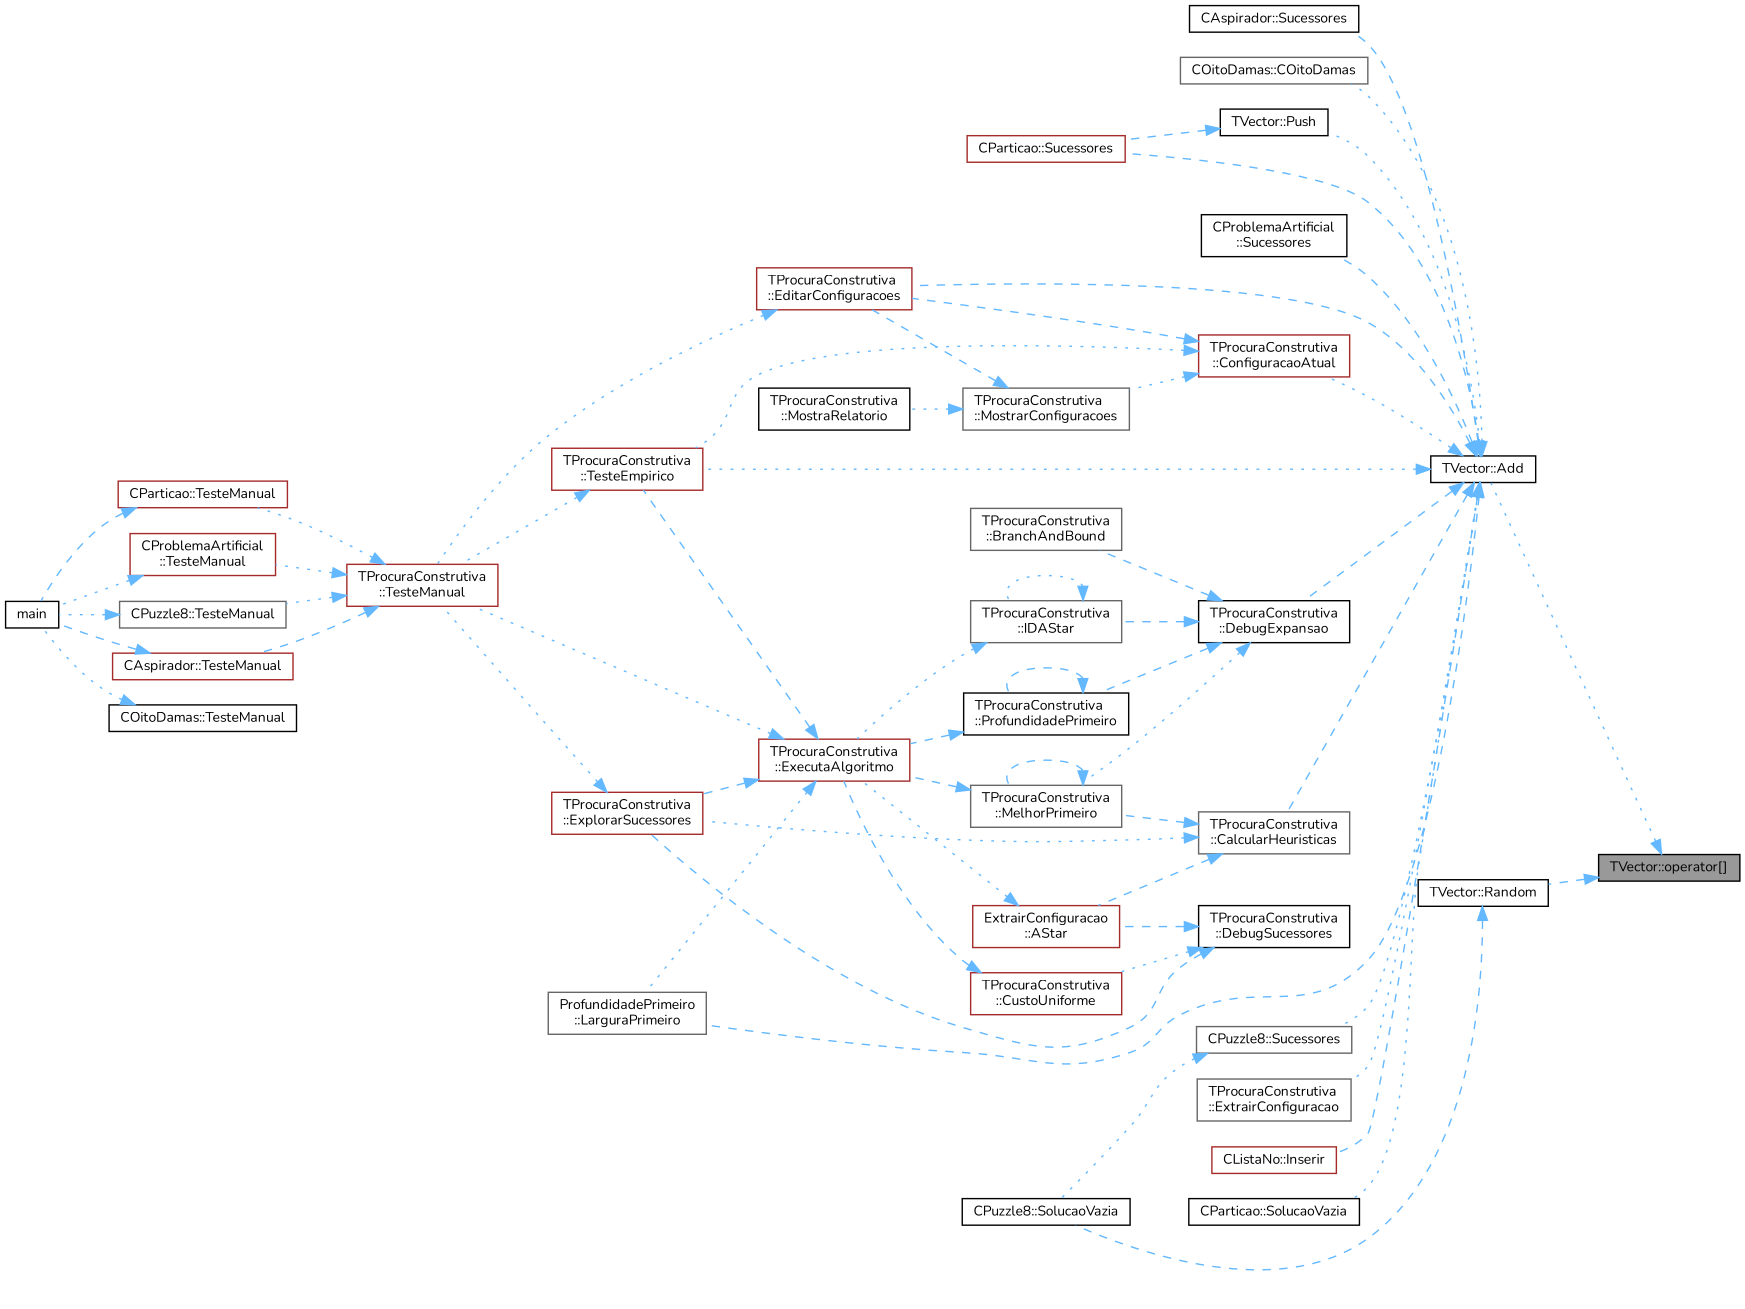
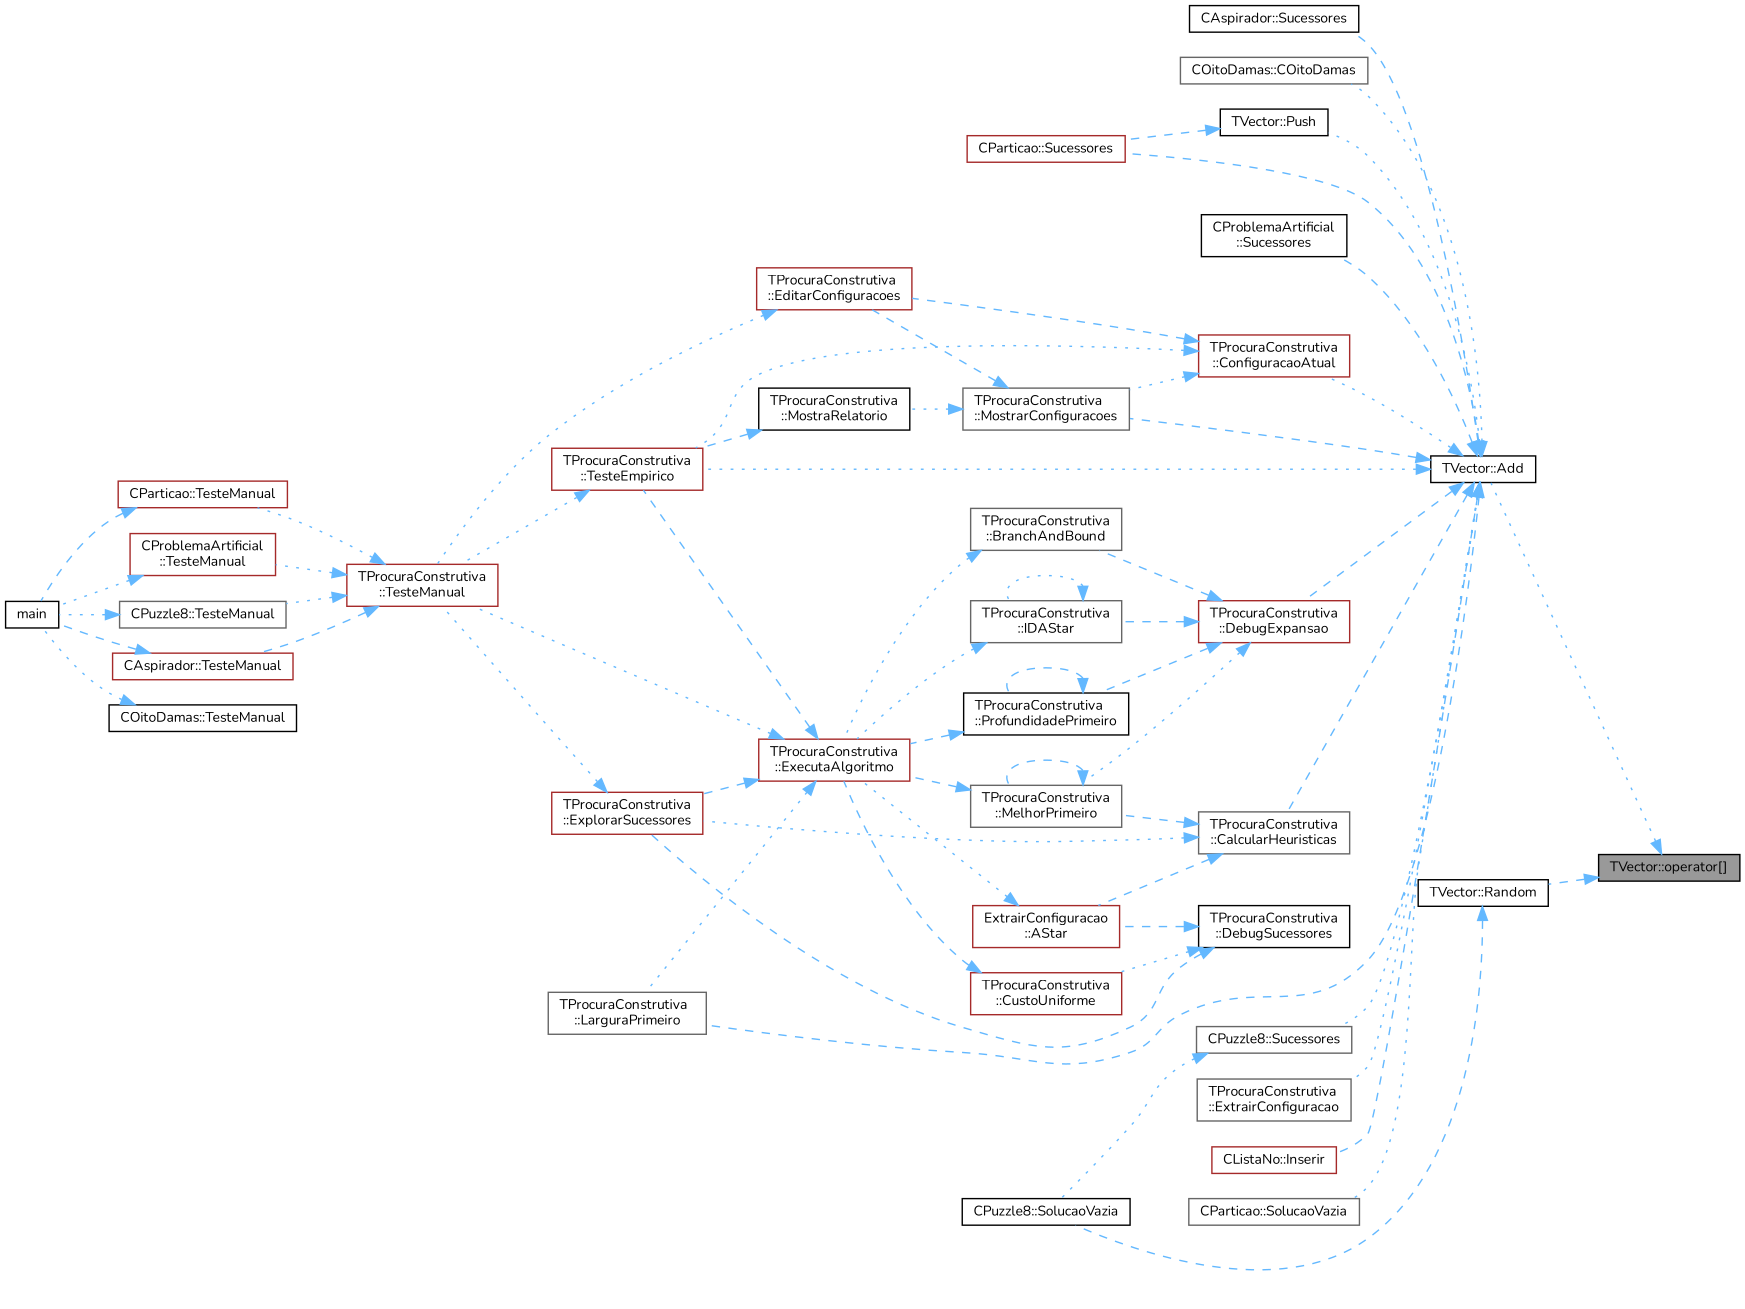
(1222, 291) -> (1273, 436)
none -> (724, 441)
(1274, 622) -> (1274, 622)
none -> (896, 641)
(627, 1013) -> (627, 1013)
(1274, 1212) -> (1274, 1212)
